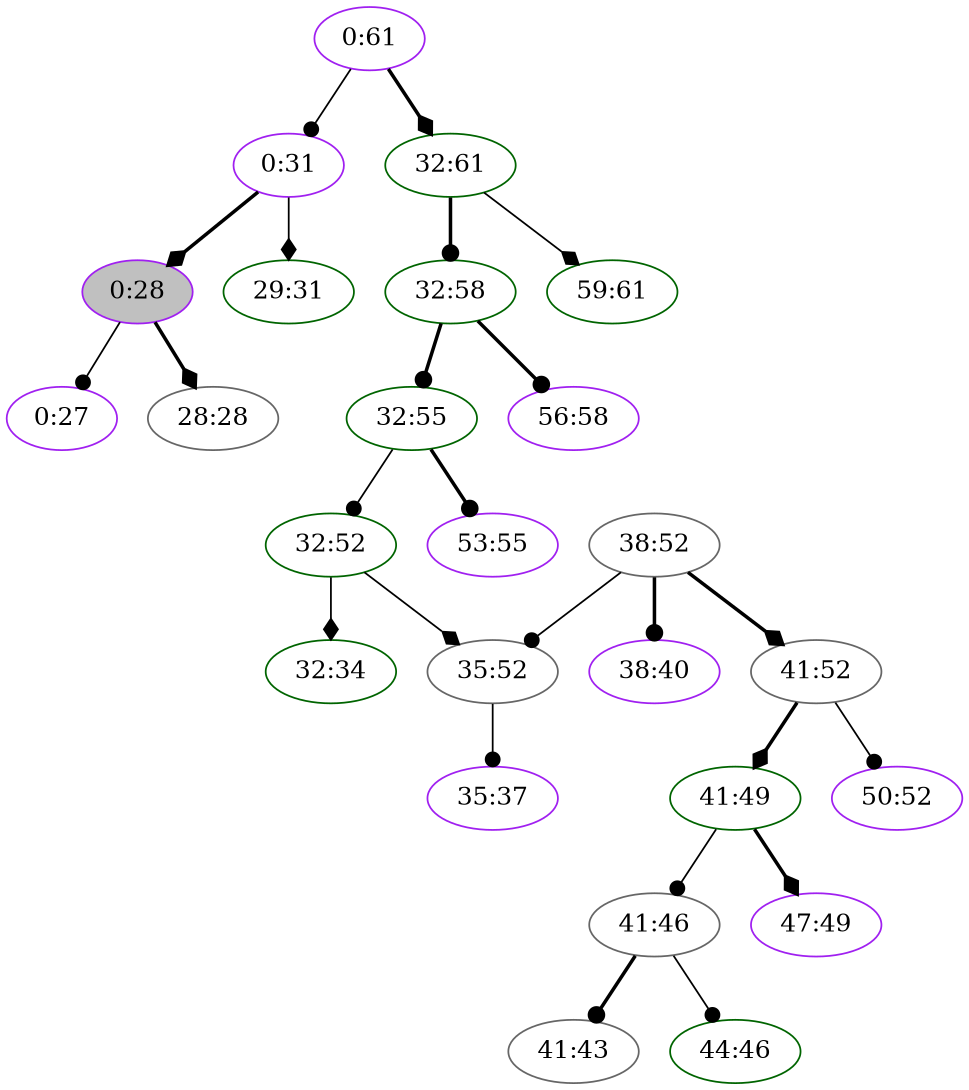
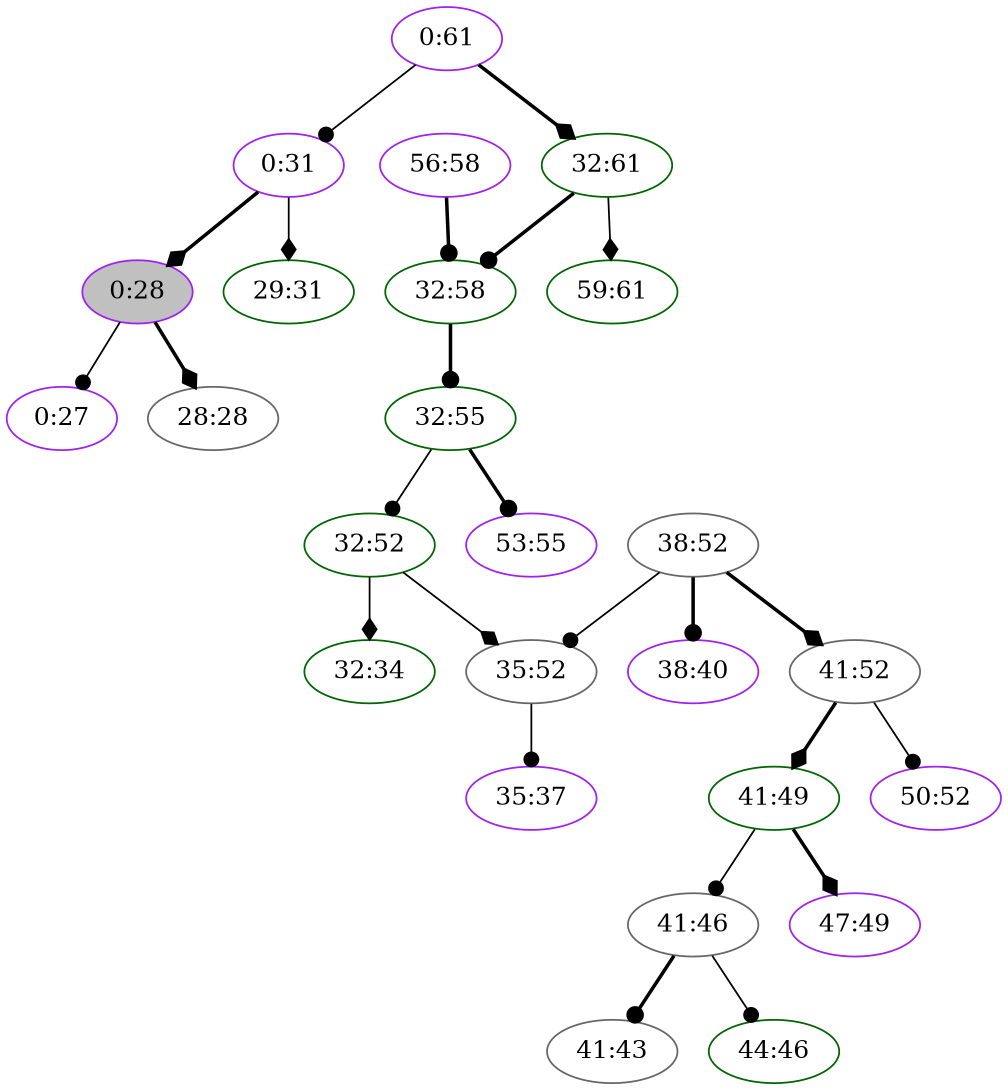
(507, 350) -> (448, 222)
